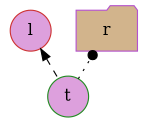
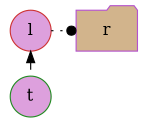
(84, 69) -> (59, 31)
